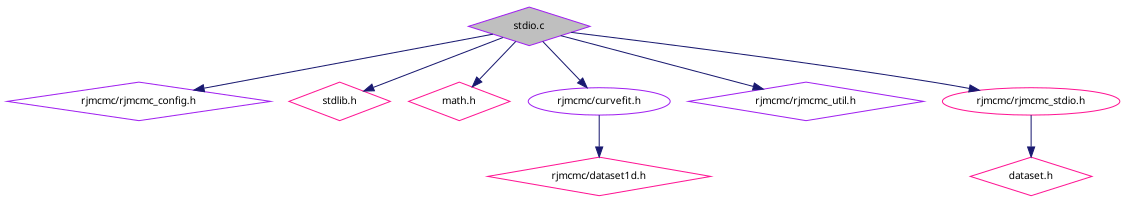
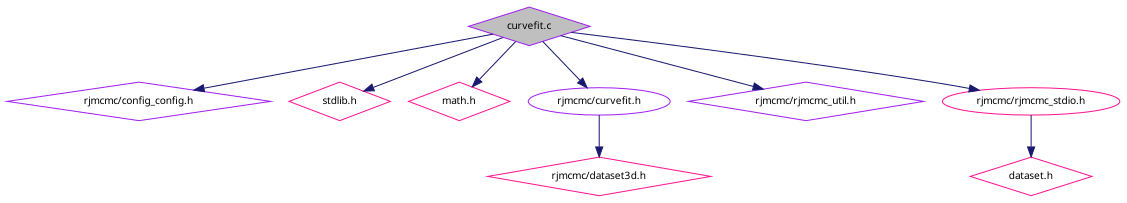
(529, 26) -> (529, 26)
(139, 101) -> (139, 101)
(599, 176) -> (599, 176)
